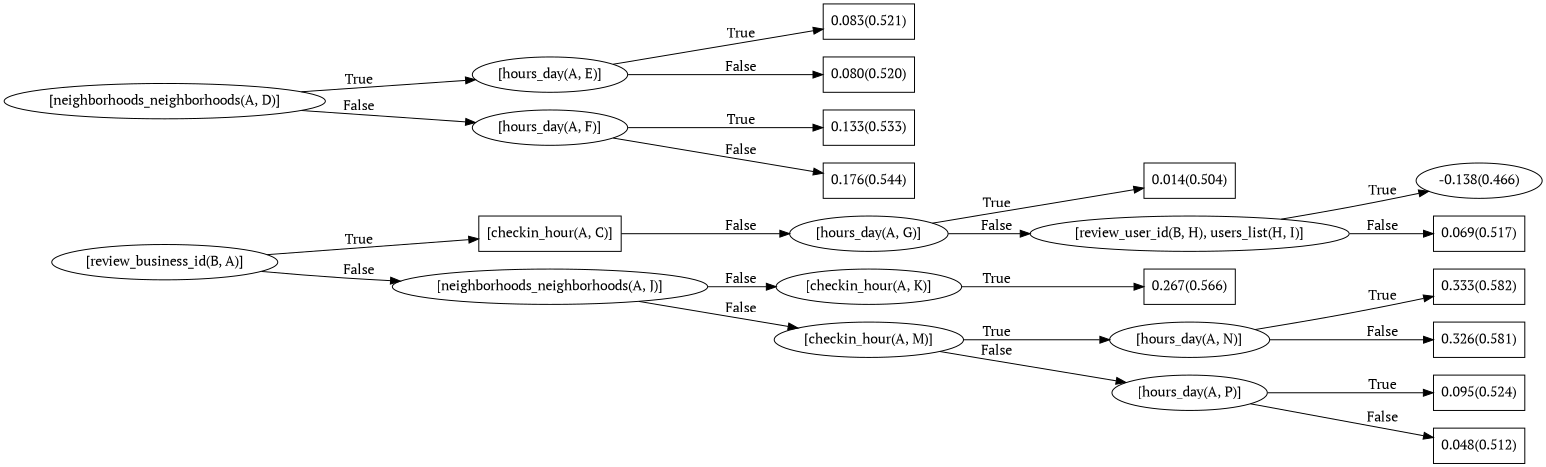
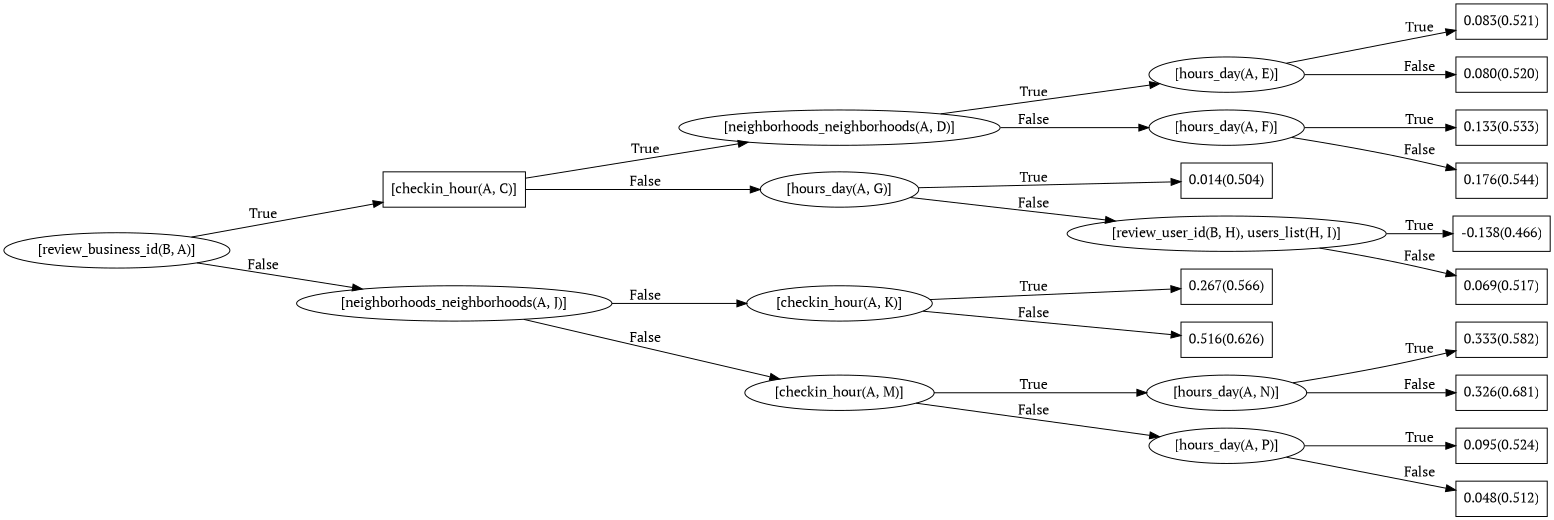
none -> (632, 161)
(1479, 181) -> (1502, 234)
none -> (1227, 340)
(1479, 340) -> (1502, 393)
